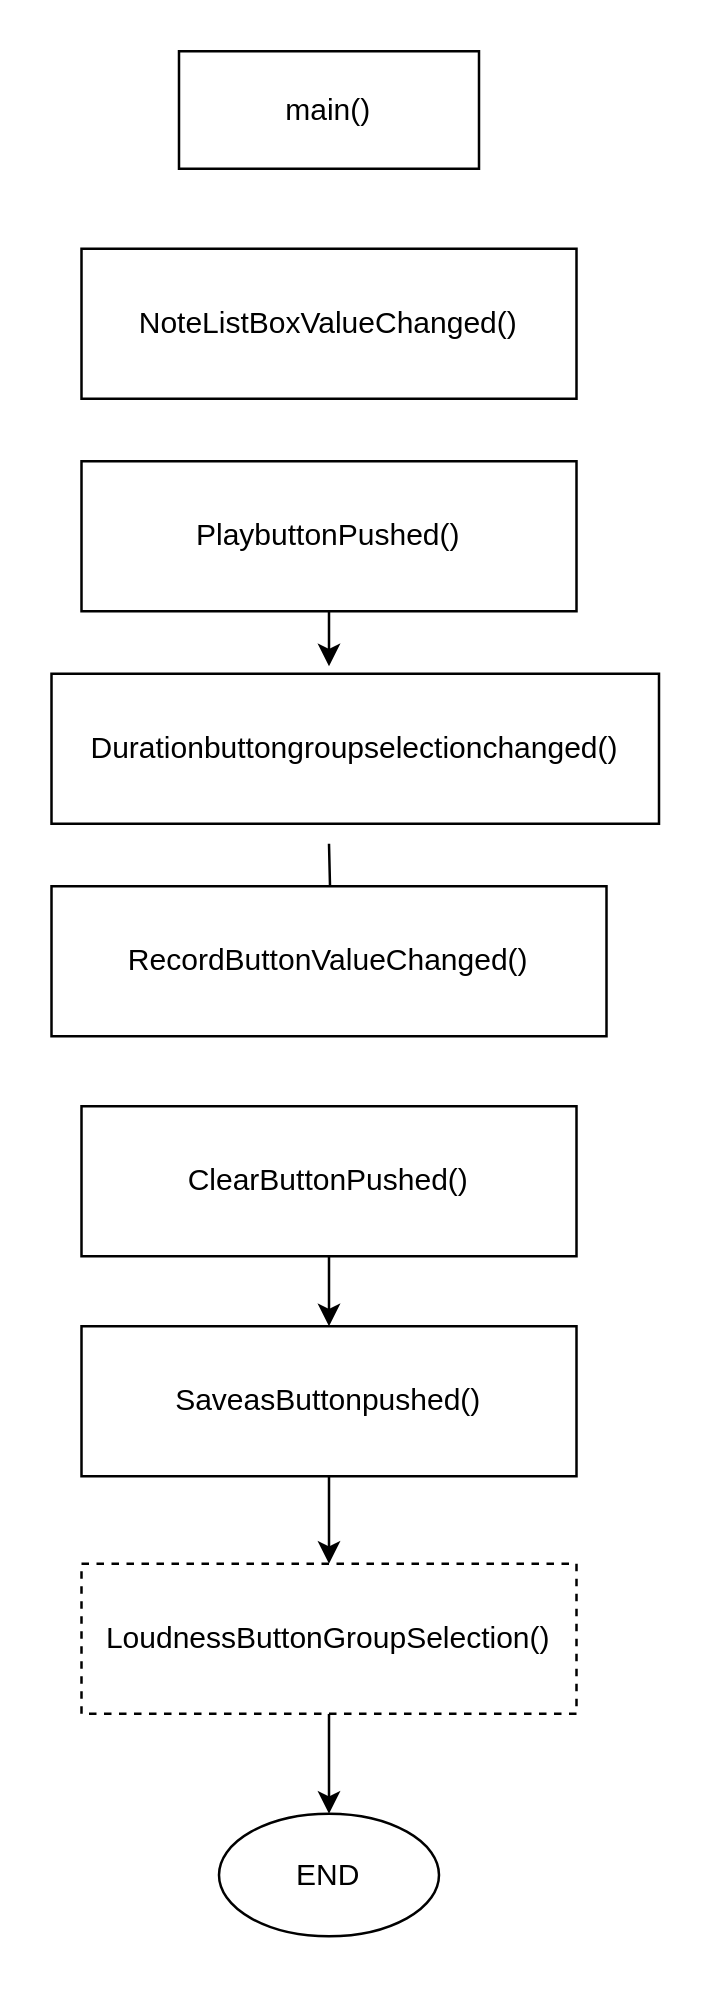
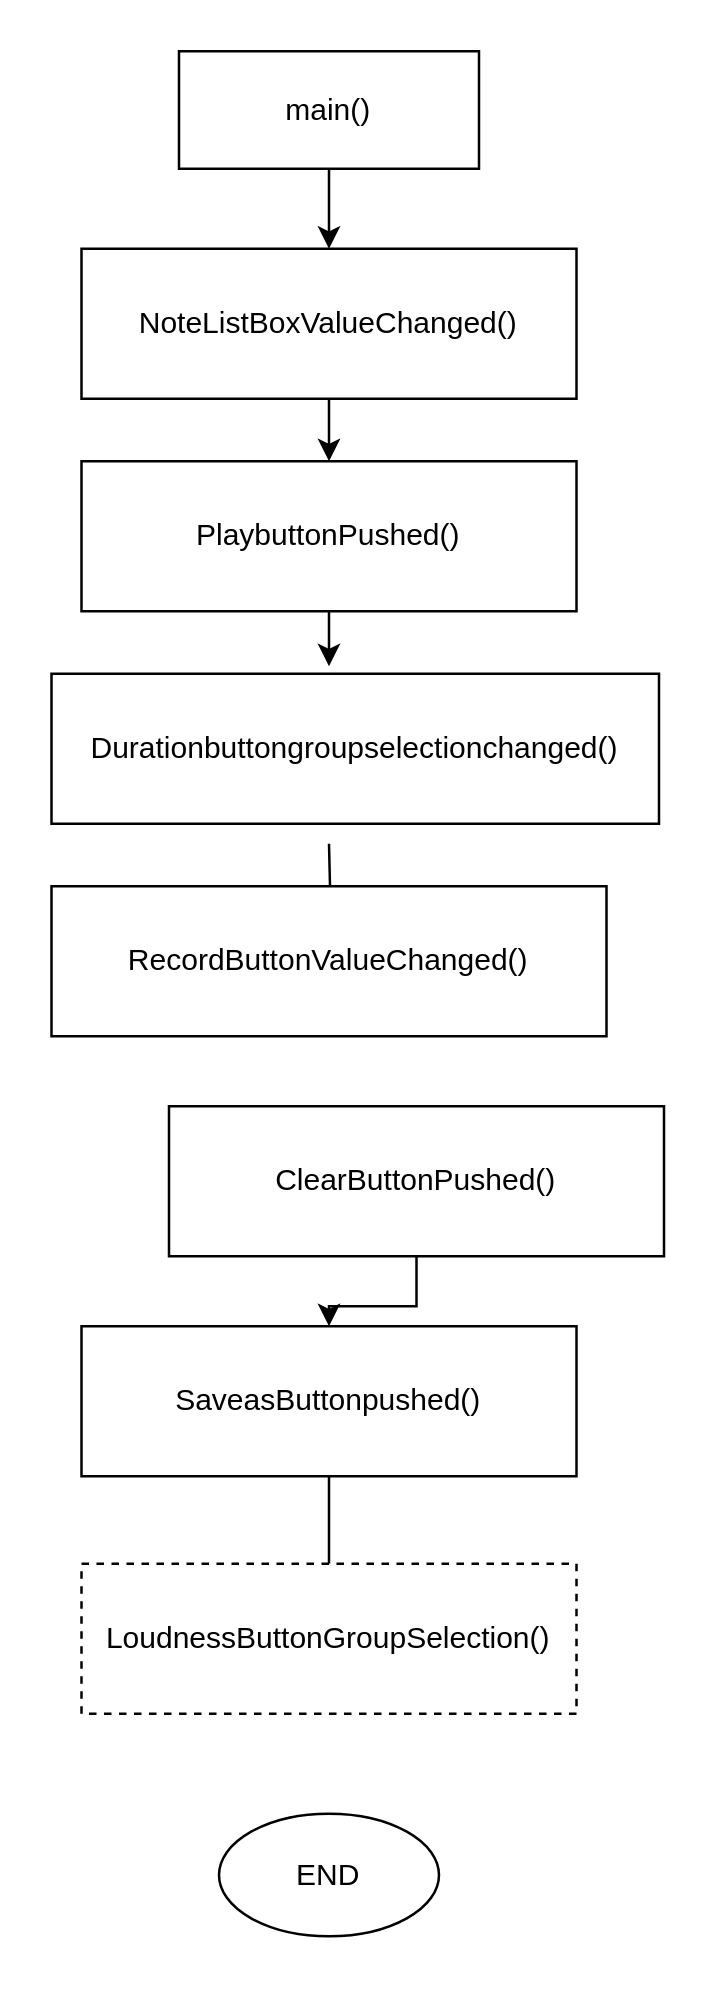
none -> (329, 217)
none -> (329, 439)
(329, 1181) -> (416, 1181)
(329, 1545) -> (329, 1552)
(329, 1756) -> none
